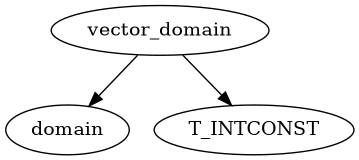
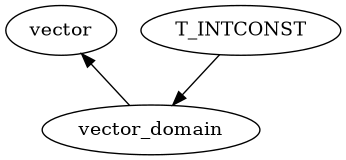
(202, 75) -> (201, 75)
(68, 130) -> (61, 30)
